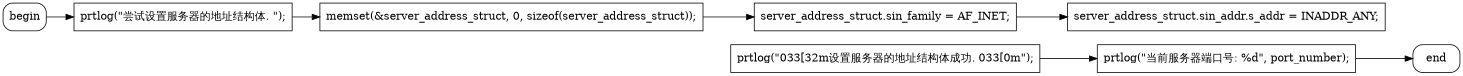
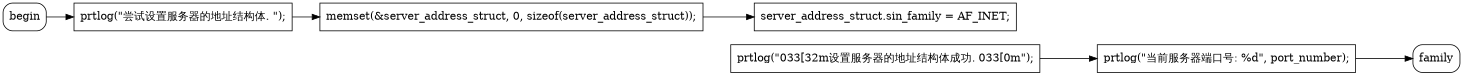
(1226, 17) -> none
(1436, 59) -> (1436, 59)
